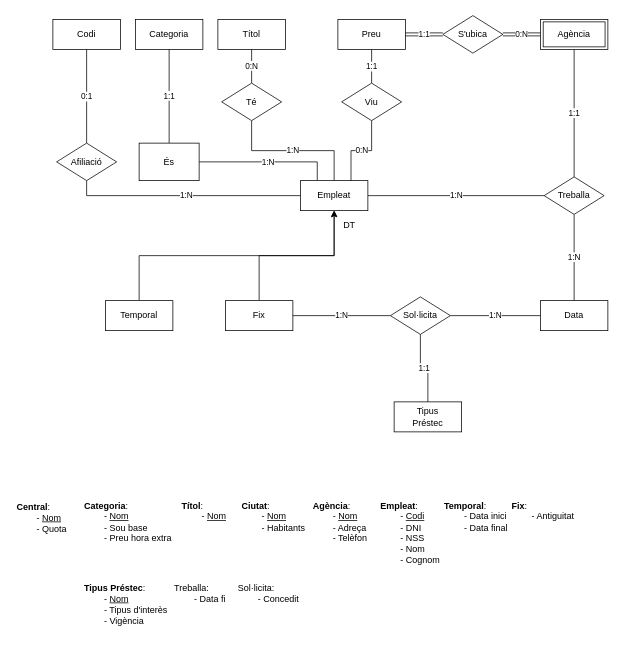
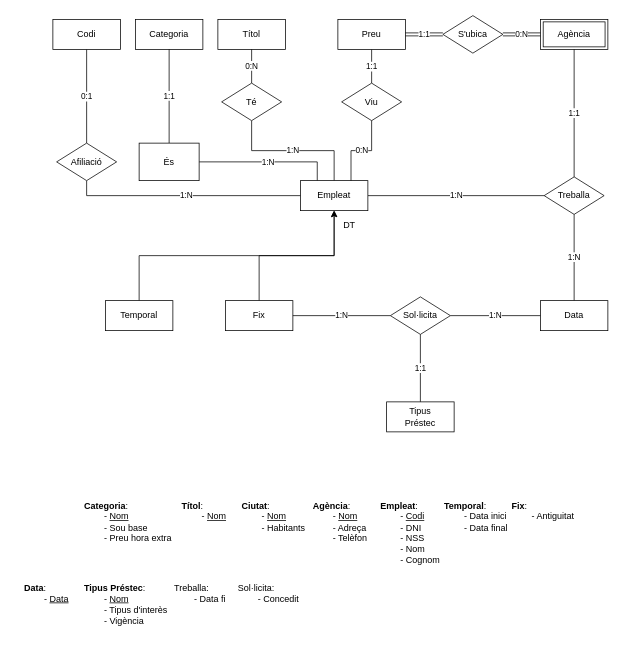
(428, 417) -> (420, 417)
(49, 518) -> none
none -> (53, 593)
